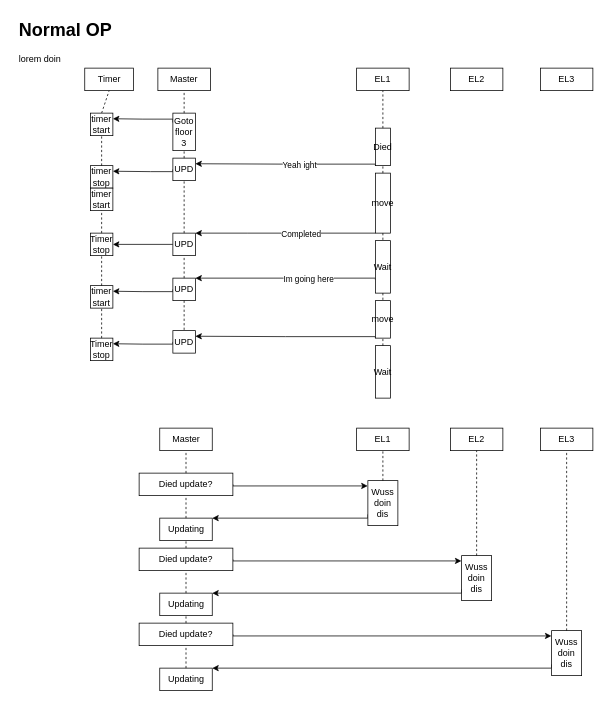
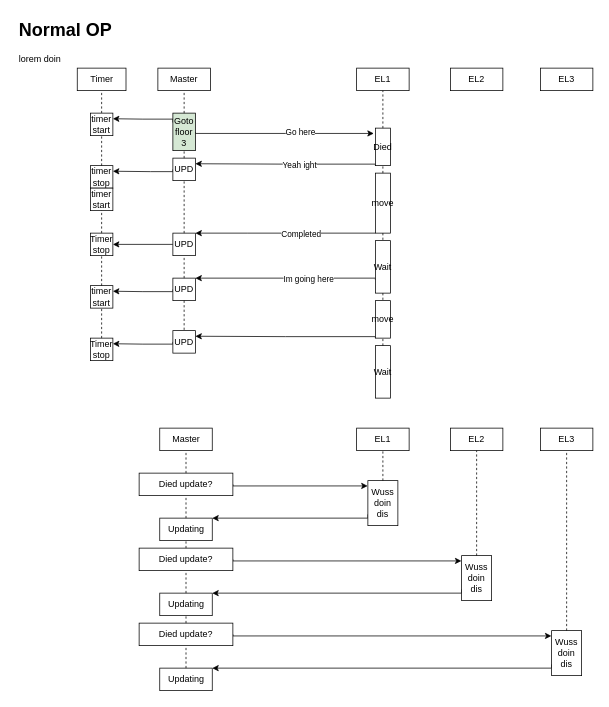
(109, 79) -> (102, 79)
(184, 132) -> (184, 132)
none -> (282, 133)
